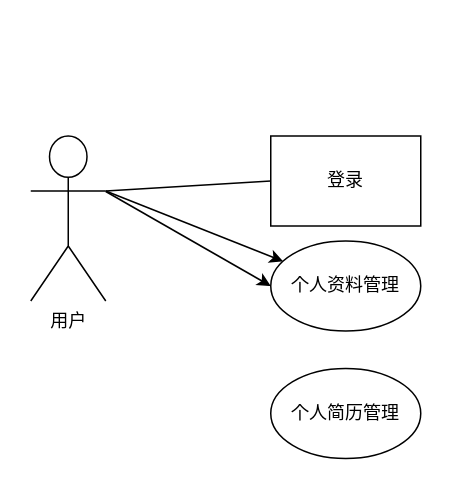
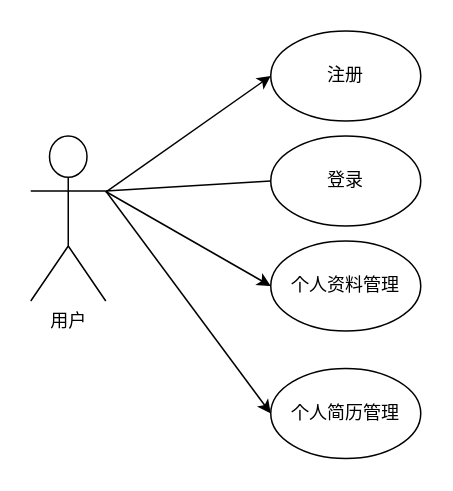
none -> (346, 76)
none -> (187, 135)
(346, 181) -> (346, 181)
(193, 225) -> (187, 300)
